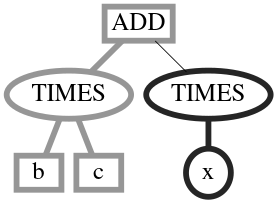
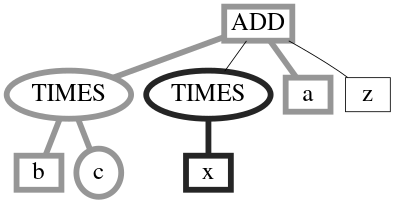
none -> (308, 95)
none -> (368, 95)
(99, 173) -> (99, 173)
(208, 173) -> (208, 173)
